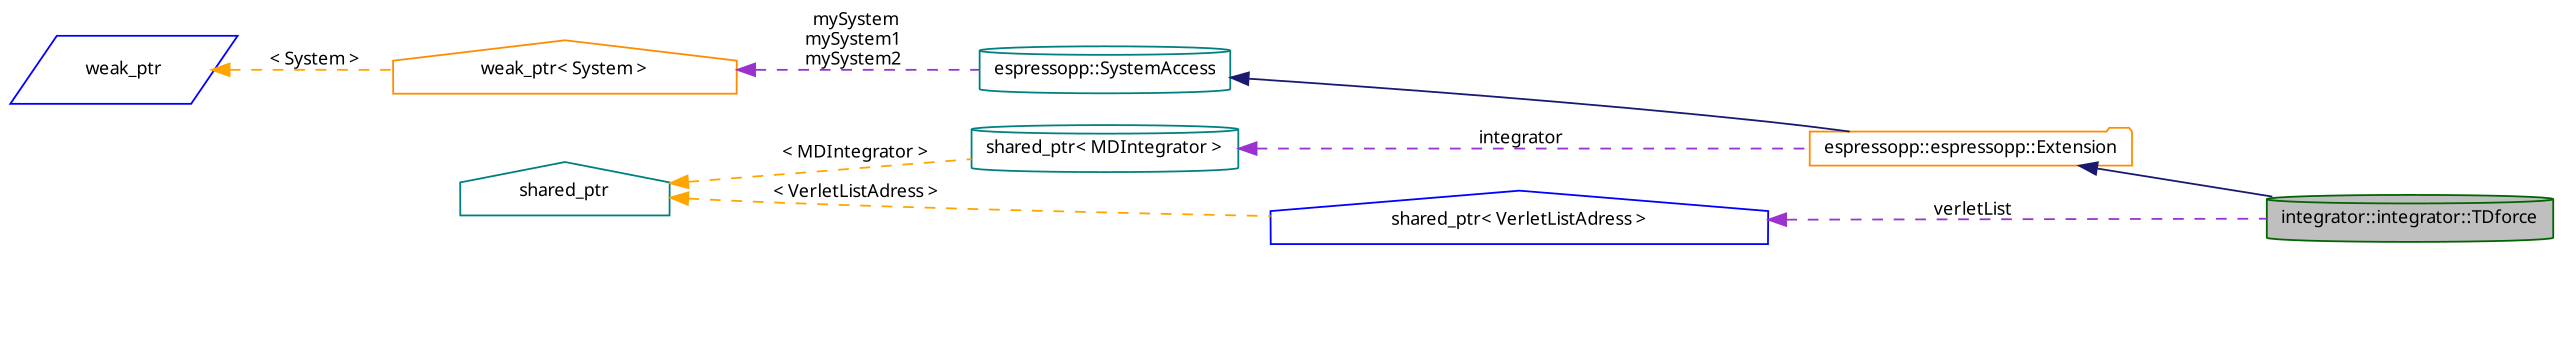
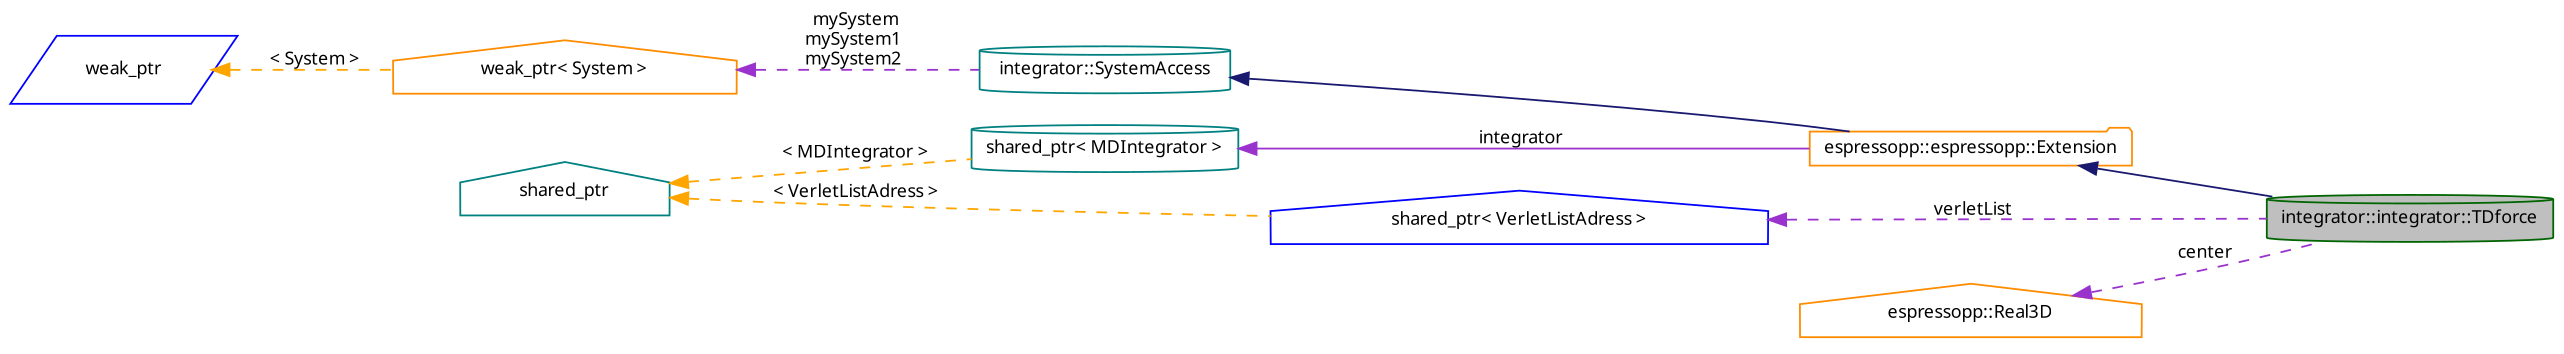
(1105, 70) -> (1105, 70)
(1533, 149) -> (1533, 149)
none -> (1971, 313)
